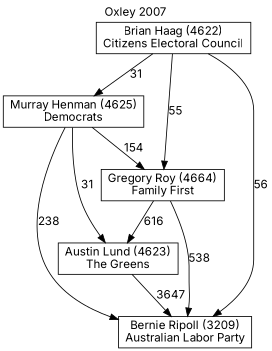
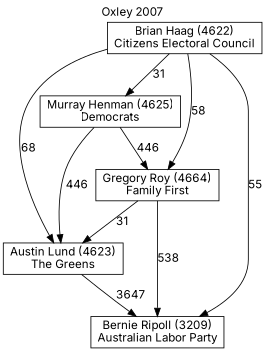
(176, 112) -> (199, 112)
none -> (22, 123)
(134, 148) -> (148, 148)
(88, 185) -> (77, 185)
(261, 185) -> (255, 185)
(154, 222) -> (123, 222)
(38, 237) -> none
